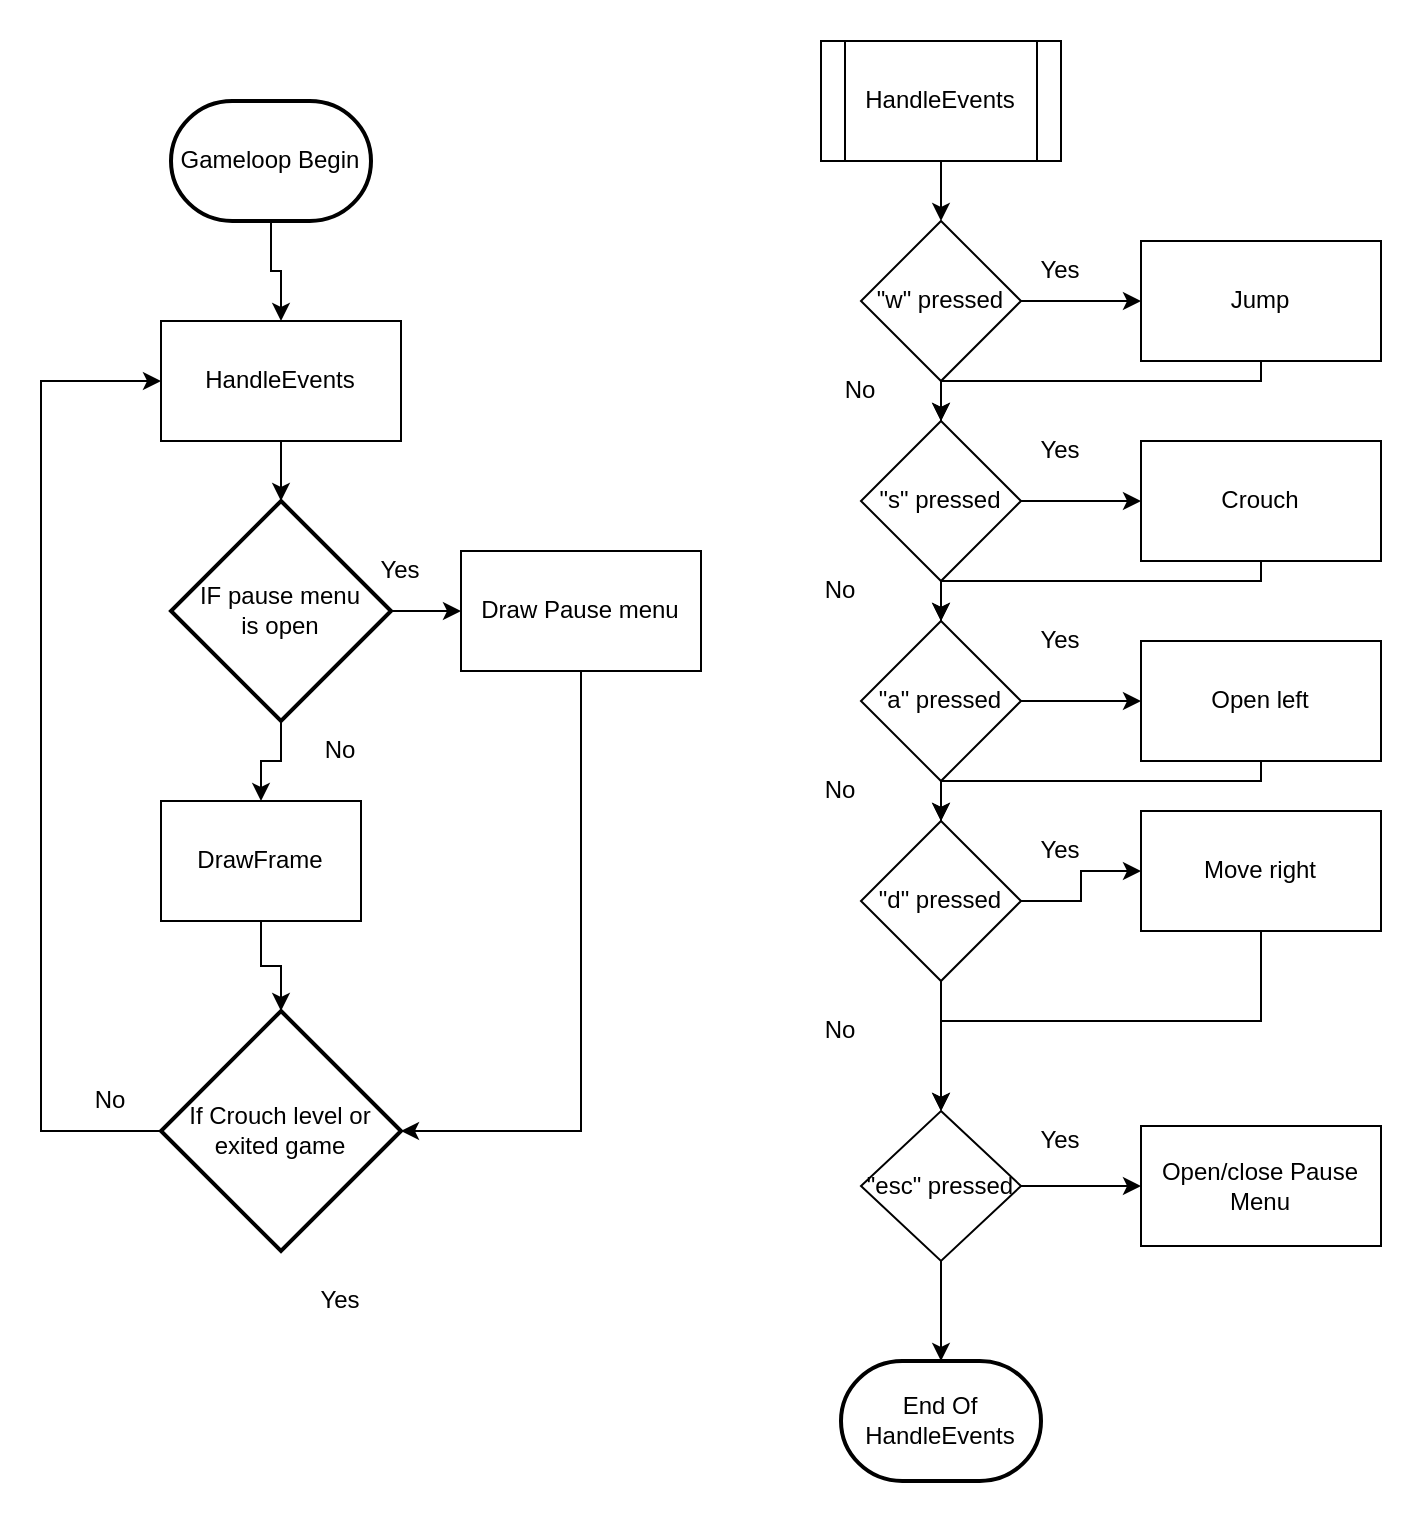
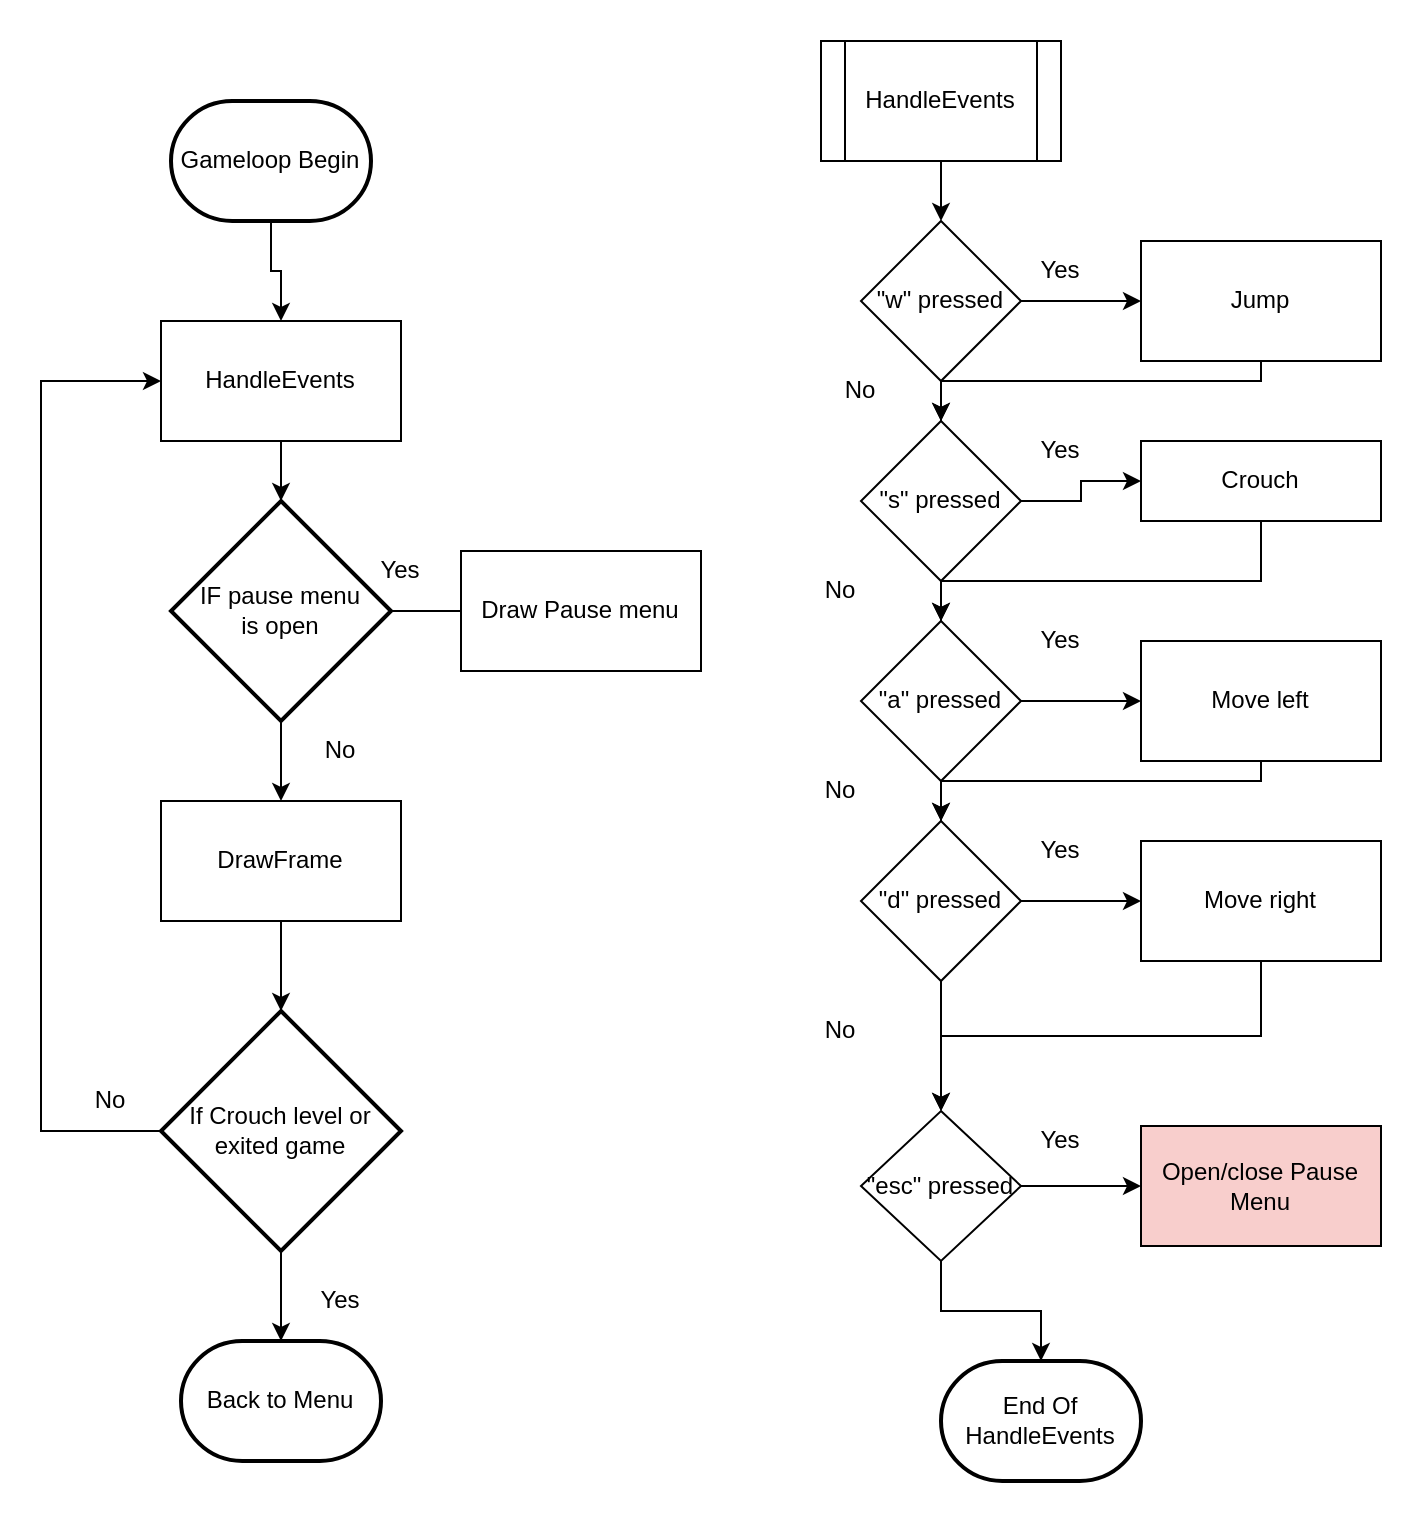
(1261, 501) -> (1261, 481)
(446, 611) -> (451, 611)
(1261, 701) -> (1261, 701)
(261, 861) -> (281, 861)
(1261, 871) -> (1261, 901)
(581, 984) -> none
(1261, 1186) -> (1261, 1186)
none -> (281, 1289)
none -> (281, 1401)
(941, 1421) -> (1041, 1421)
